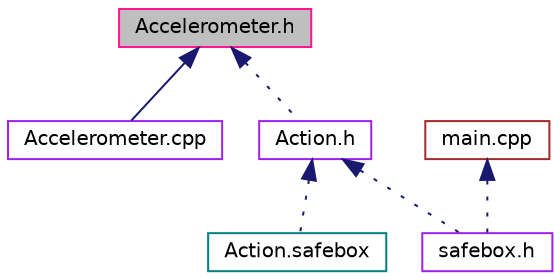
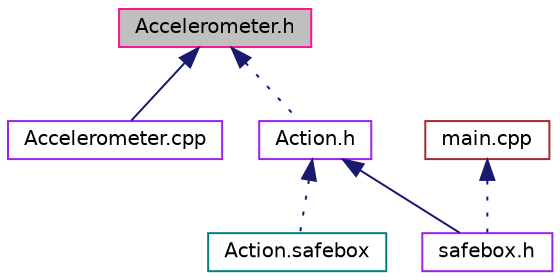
(410, 202) -> (410, 202)
